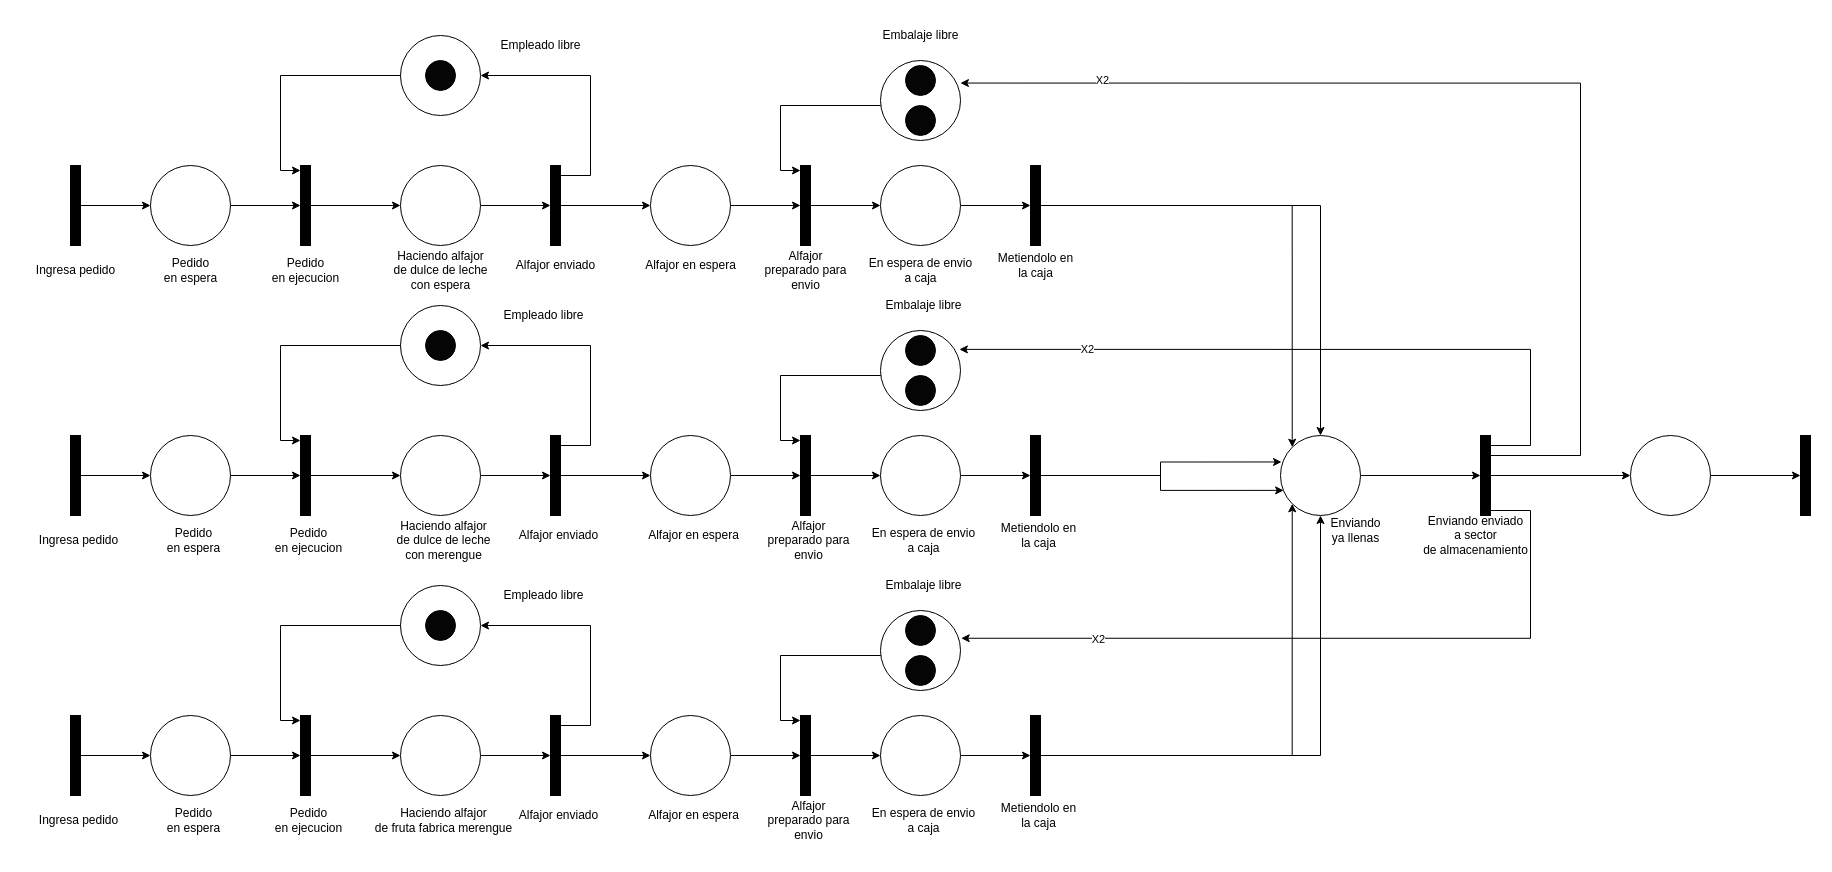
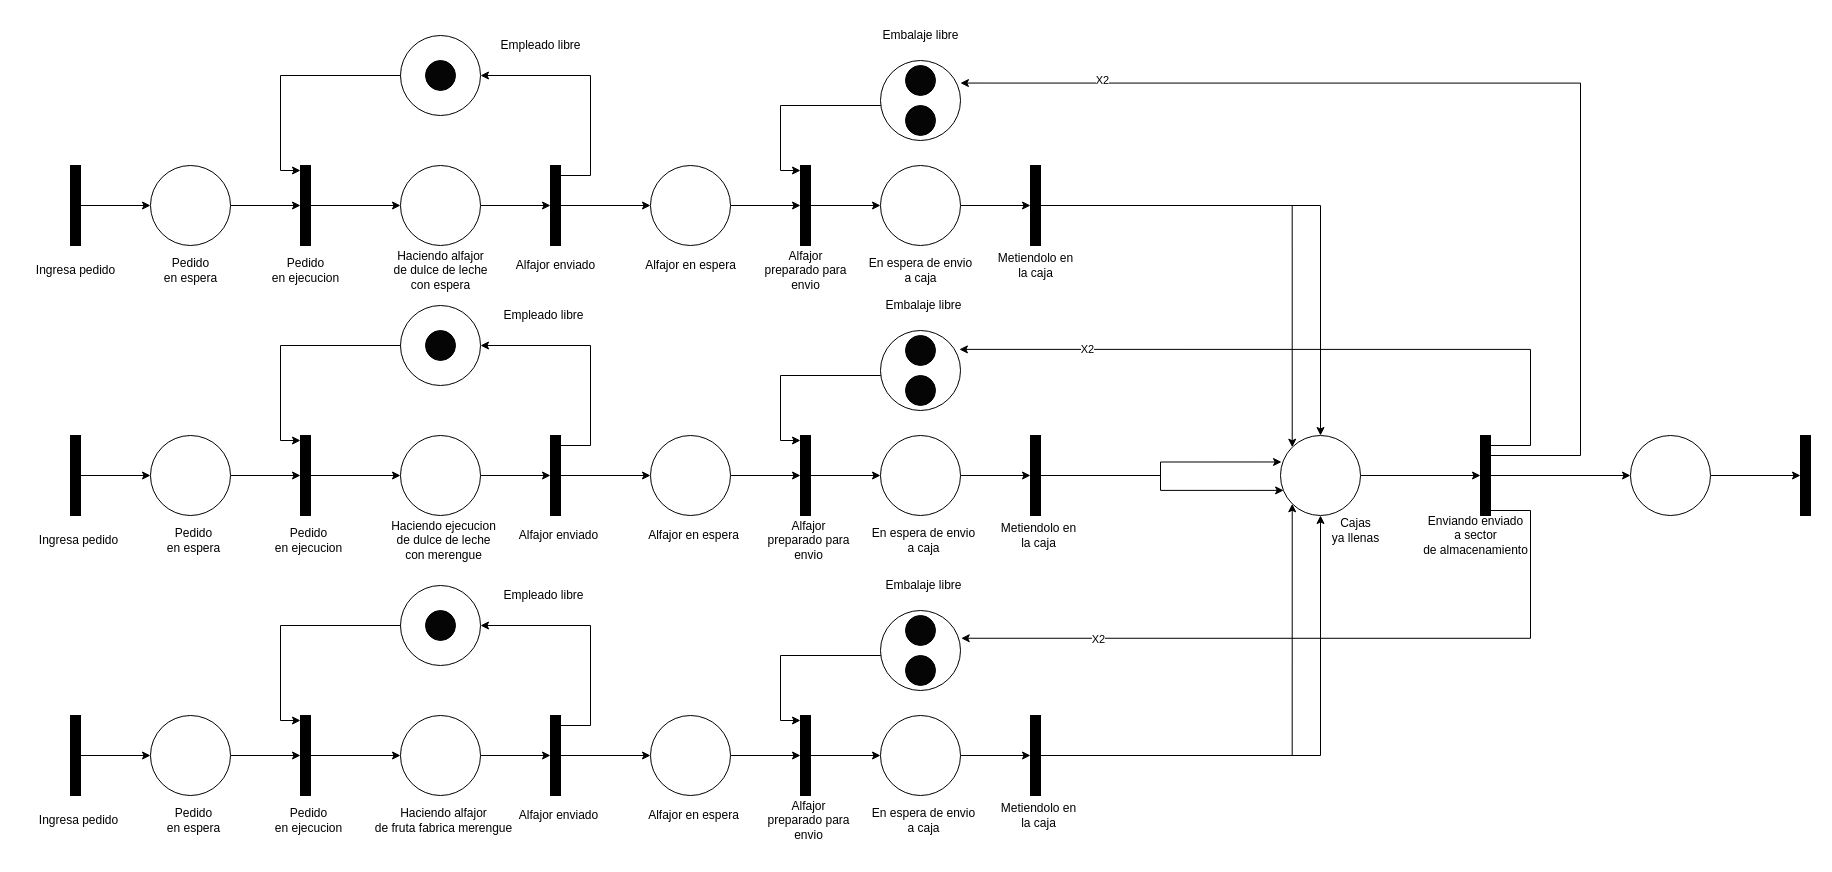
(1356, 531) -> (1356, 531)
(444, 541) -> (444, 541)
